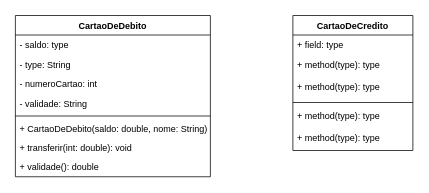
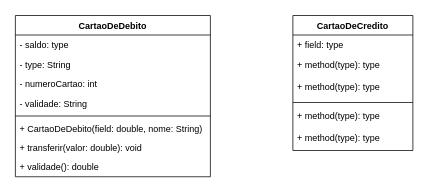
(120, 129) -> (119, 129)
(87, 148) -> (92, 148)
